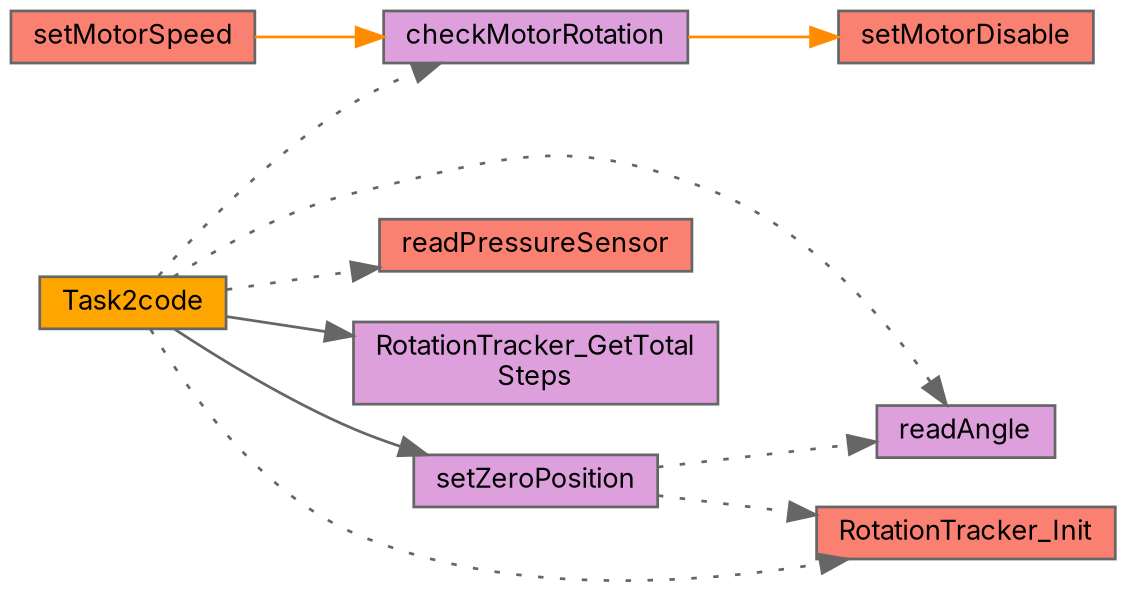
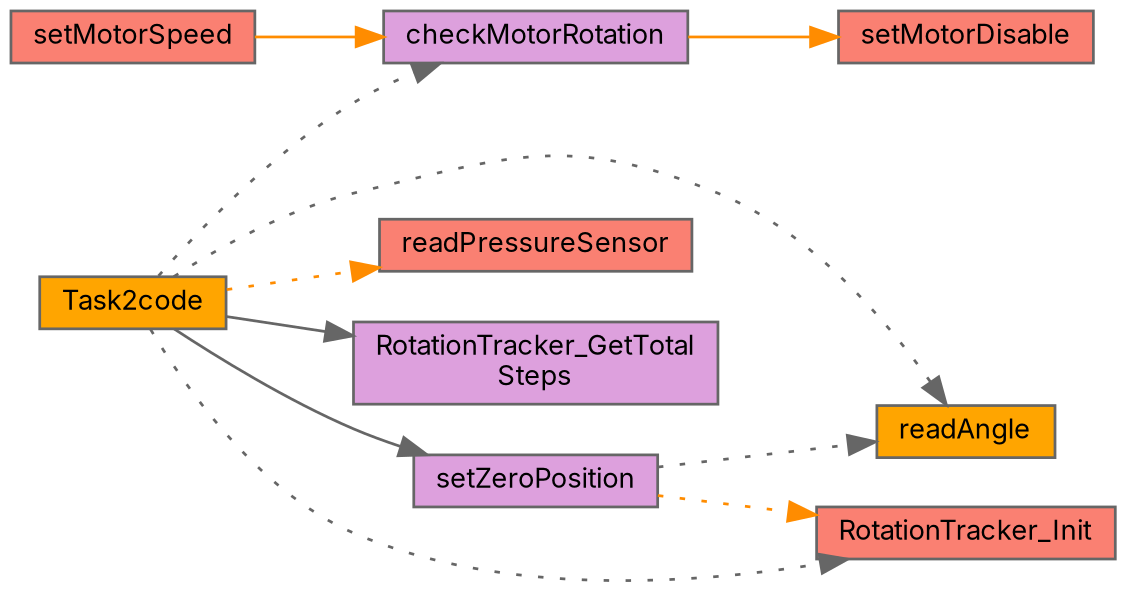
(289, 281) -> (289, 281)
(966, 432) -> (966, 432)
(723, 504) -> (723, 504)
